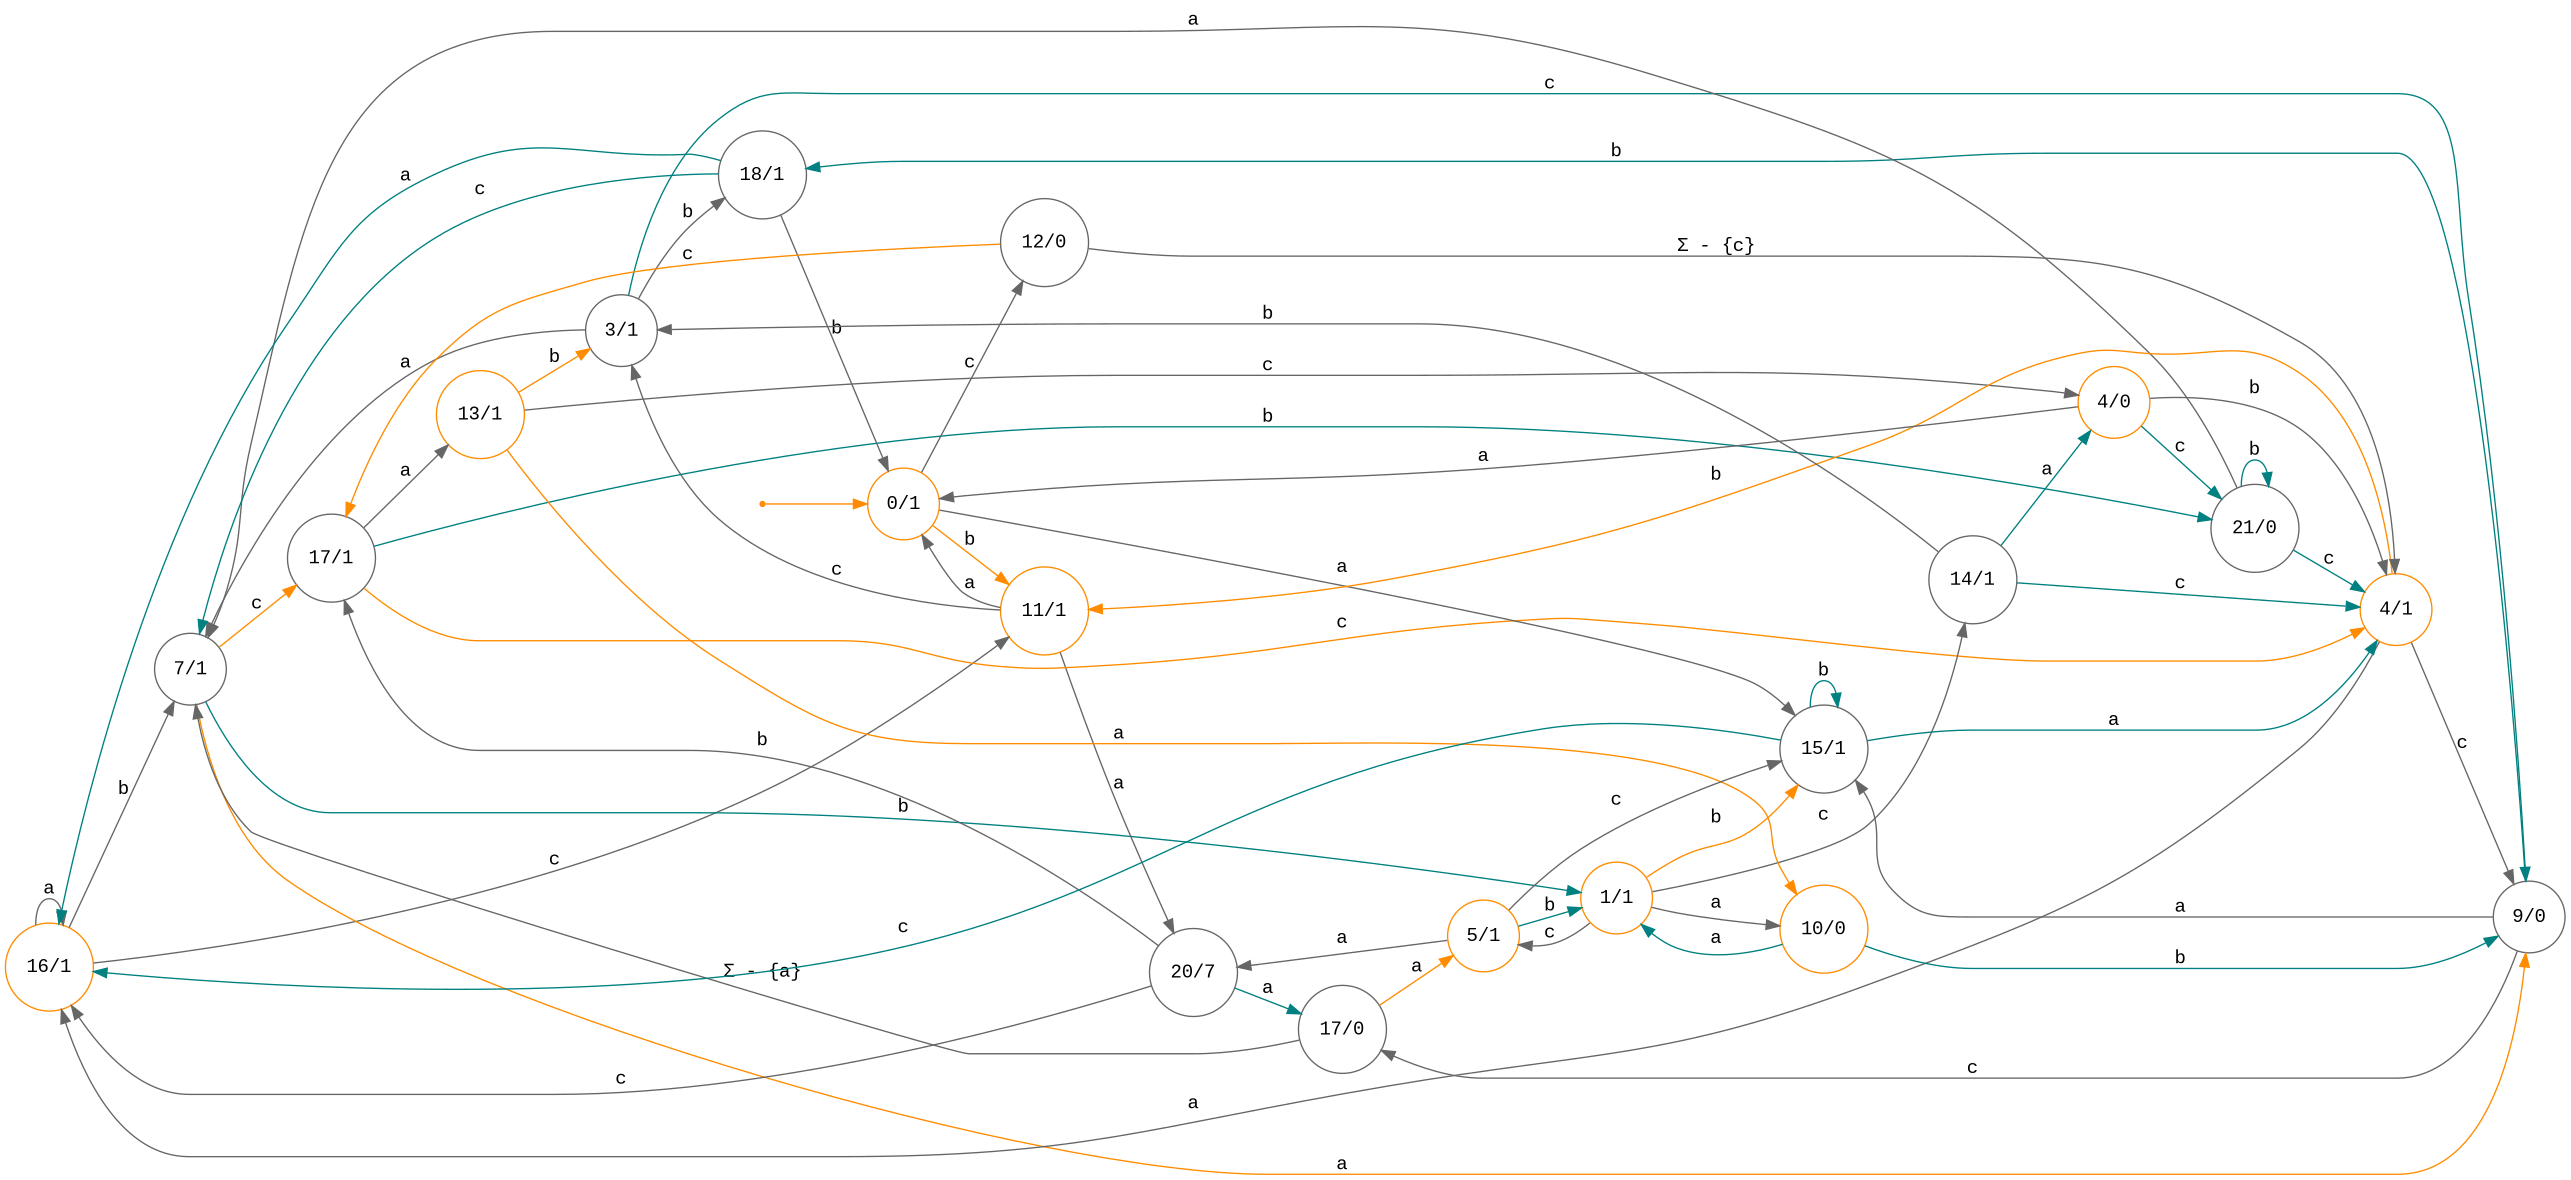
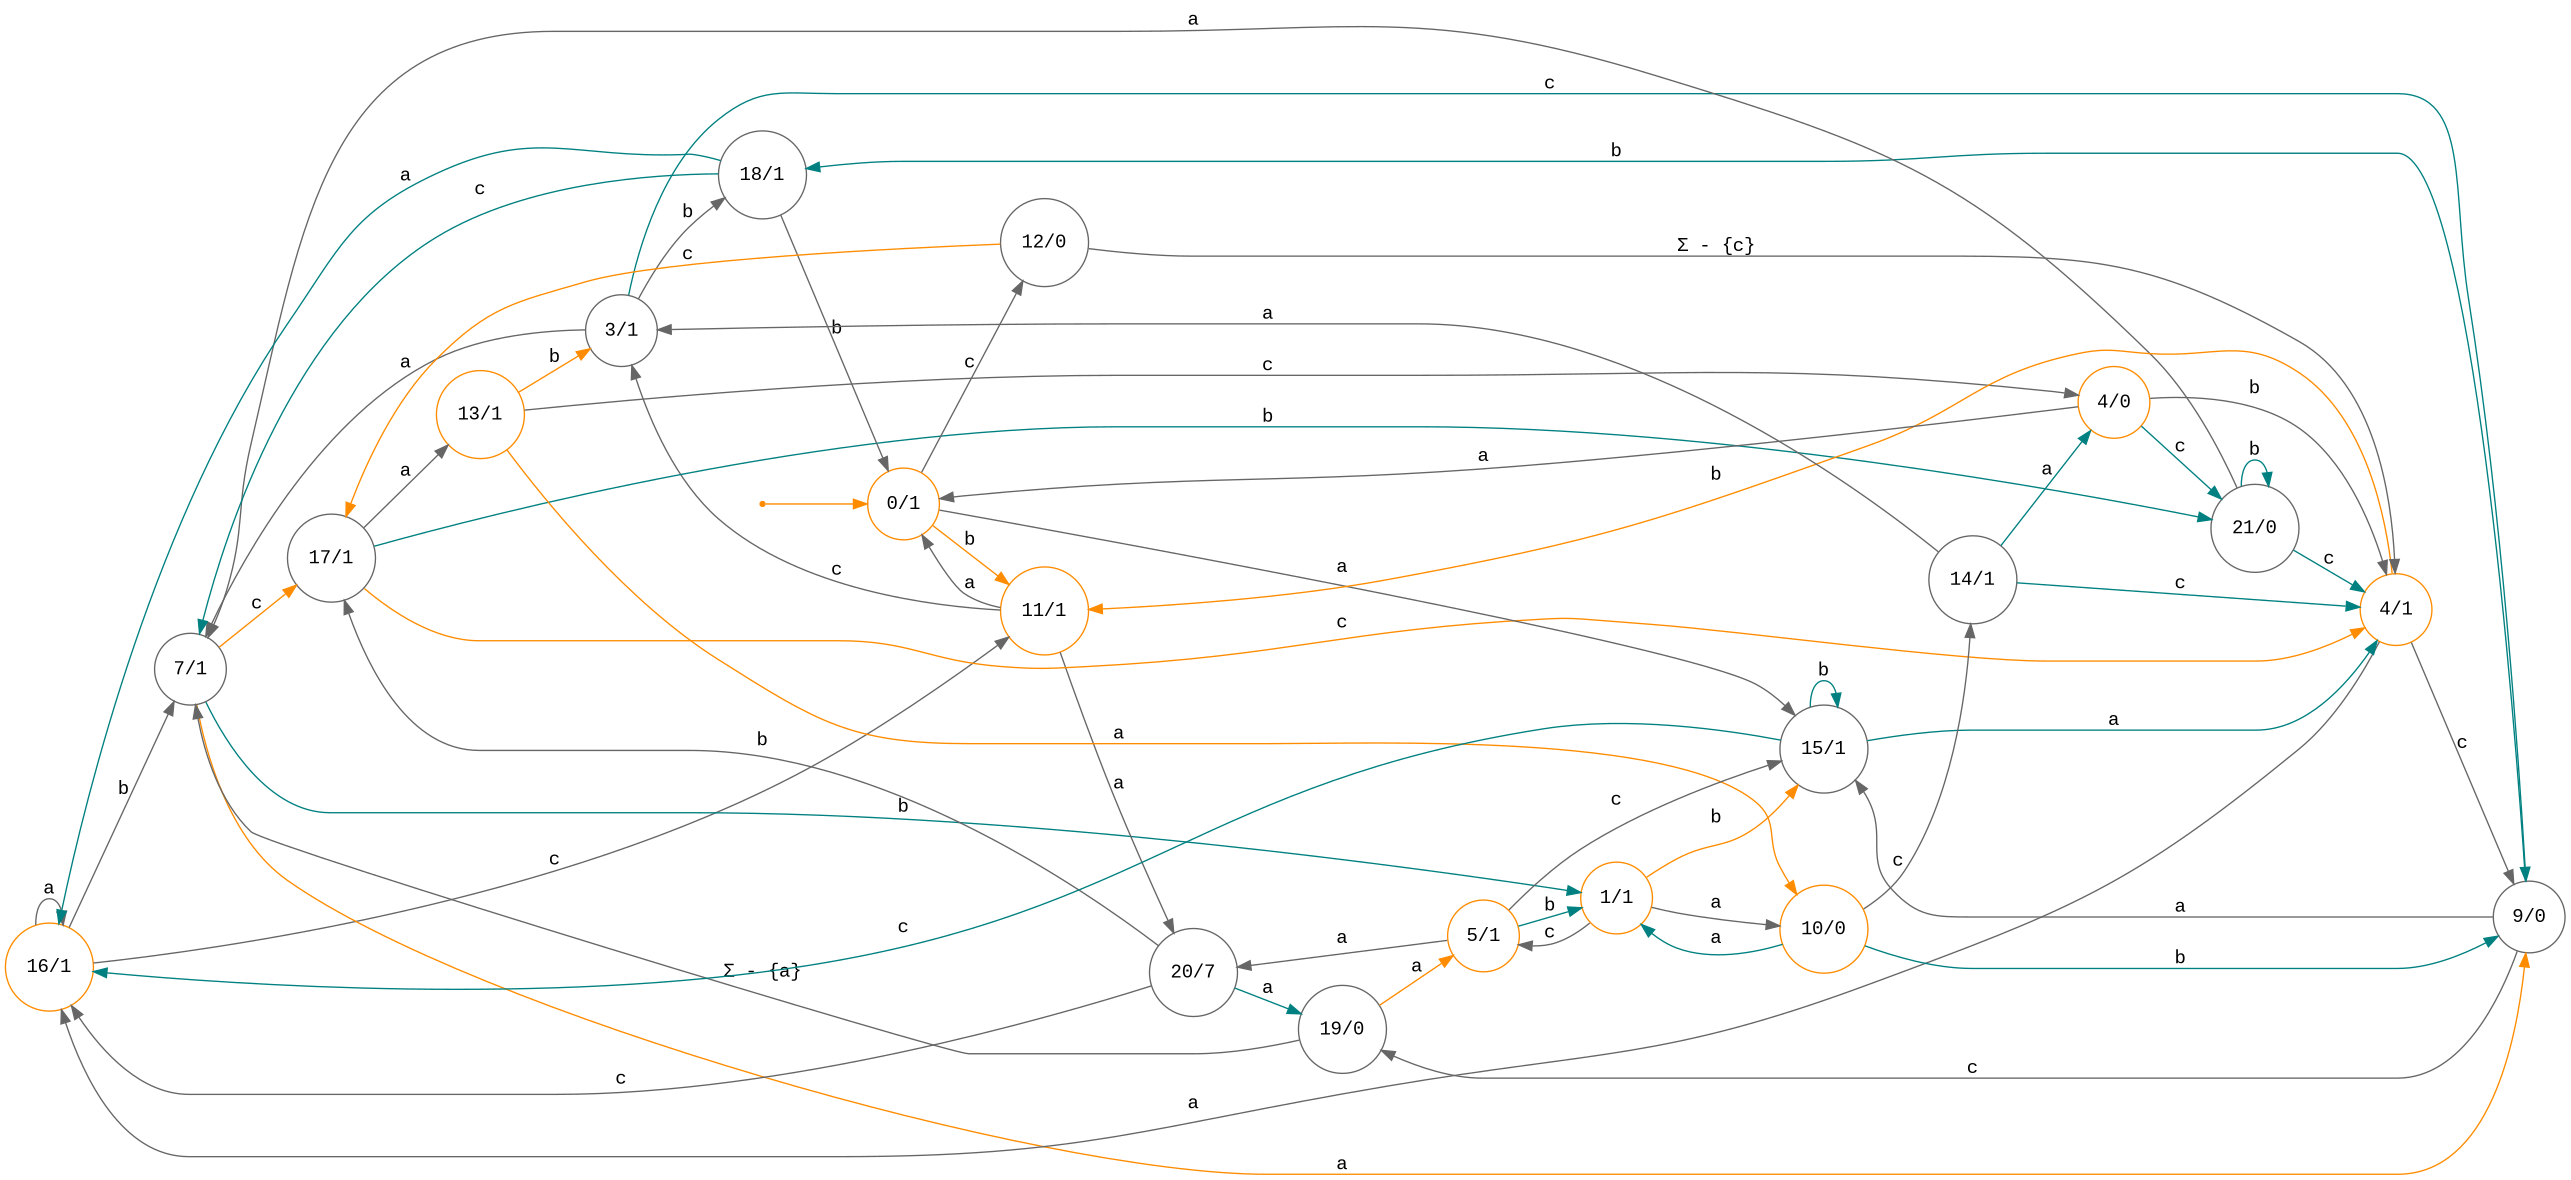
(1268, 314) -> (1268, 314)
(1862, 829) -> (1944, 786)
(1342, 1029) -> (1342, 1029)
